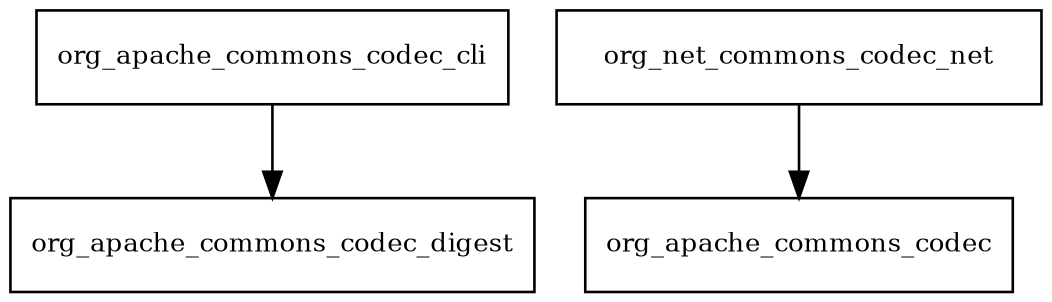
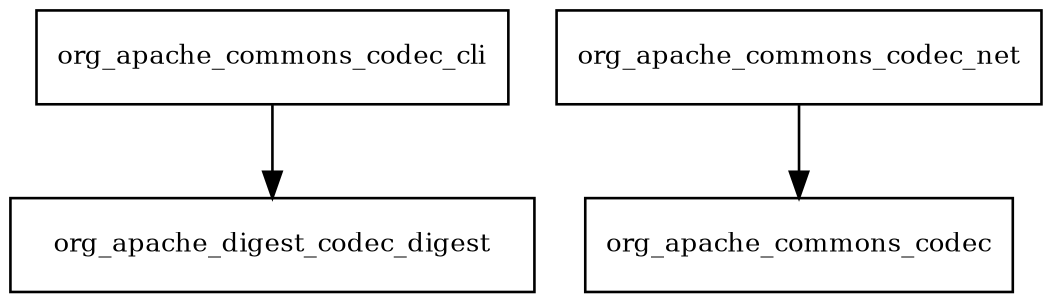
(799, 57) -> (799, 57)
(272, 245) -> (272, 245)
